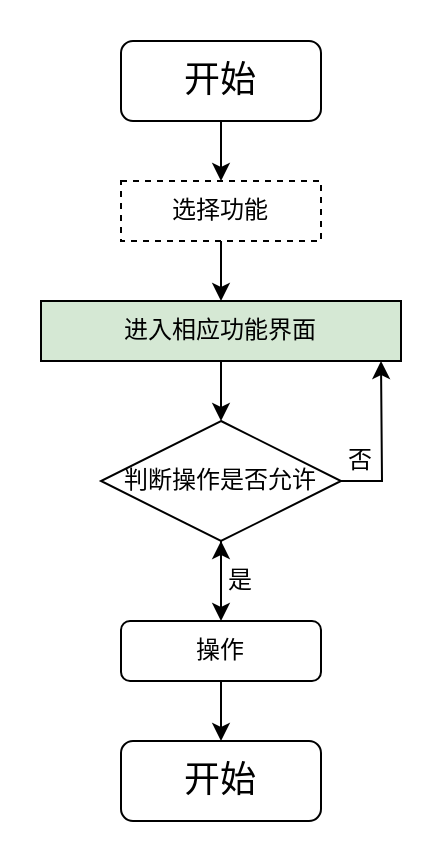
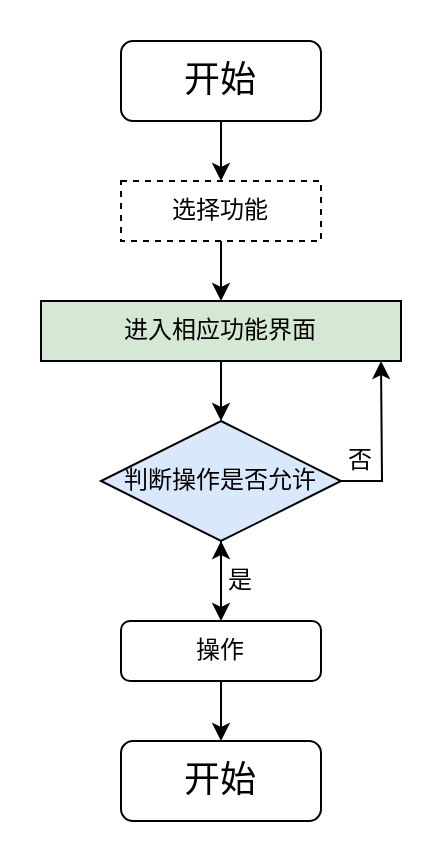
(221, 481) -> (221, 481)
